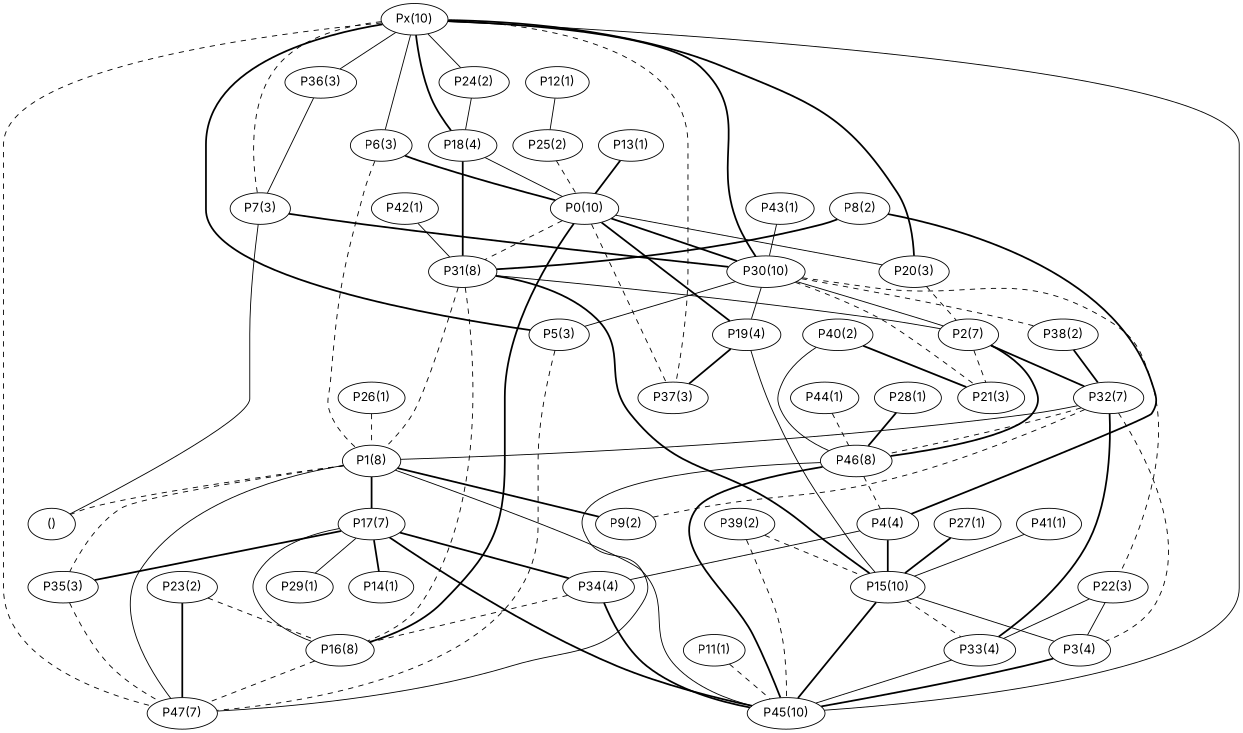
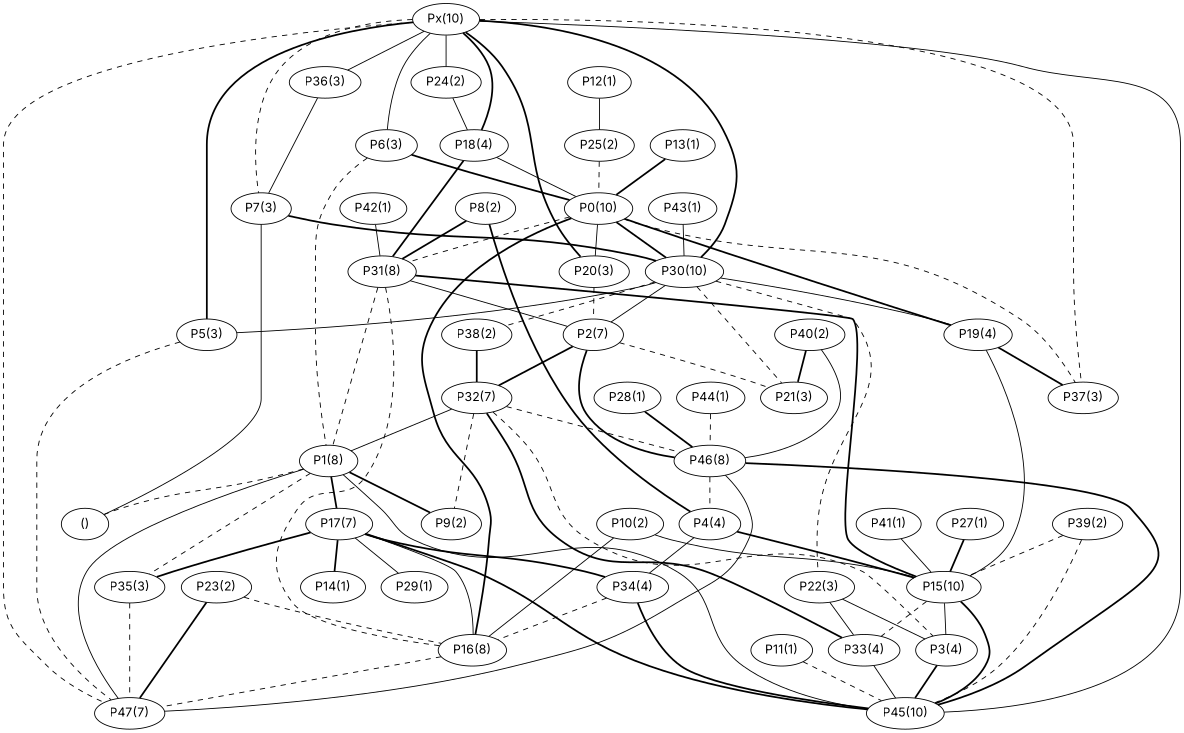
(372, 398) -> none
none -> (630, 524)
